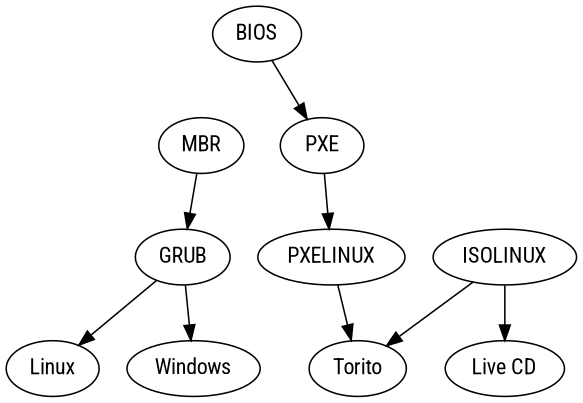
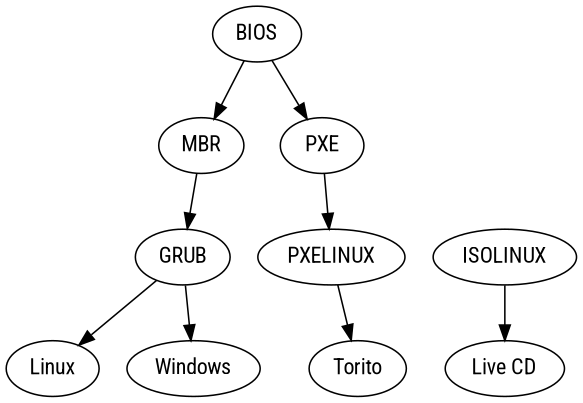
none -> (233, 83)
(436, 309) -> none
